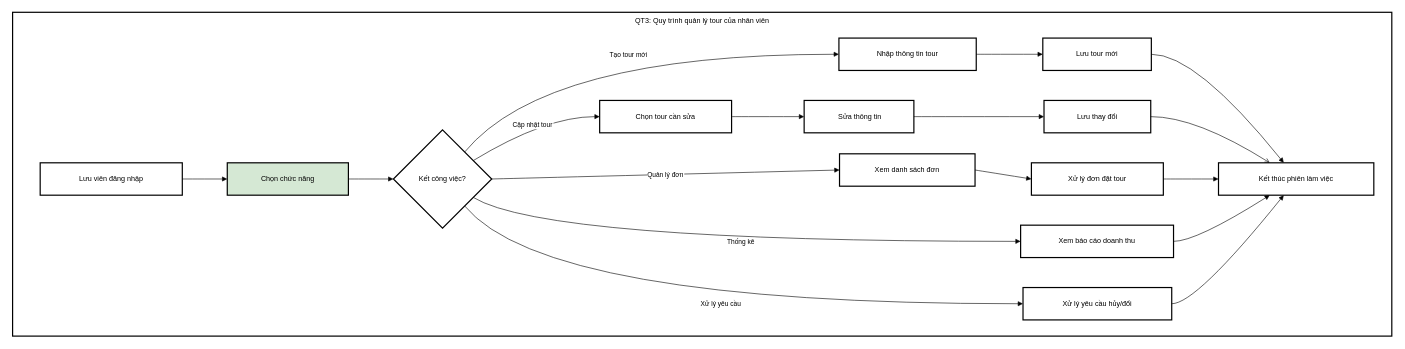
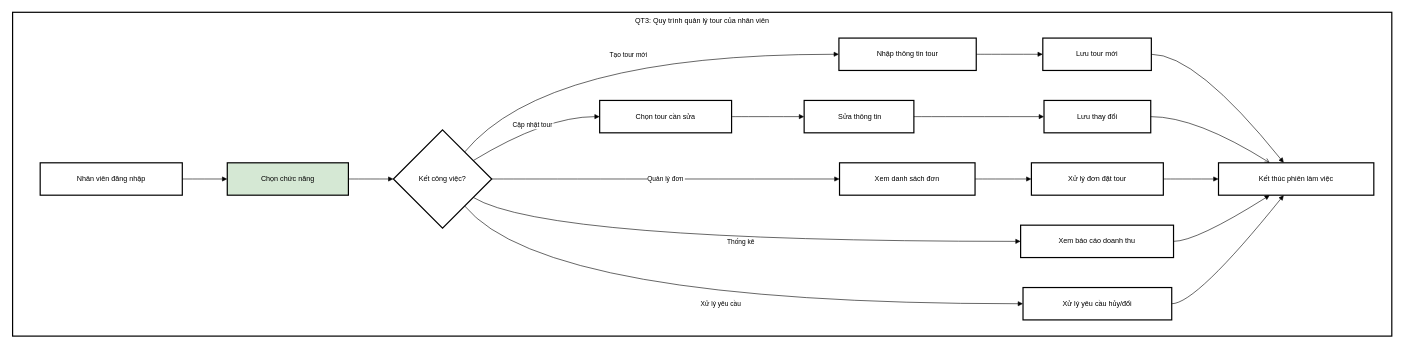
(908, 170) -> (908, 179)
(111, 179) -> (111, 179)
